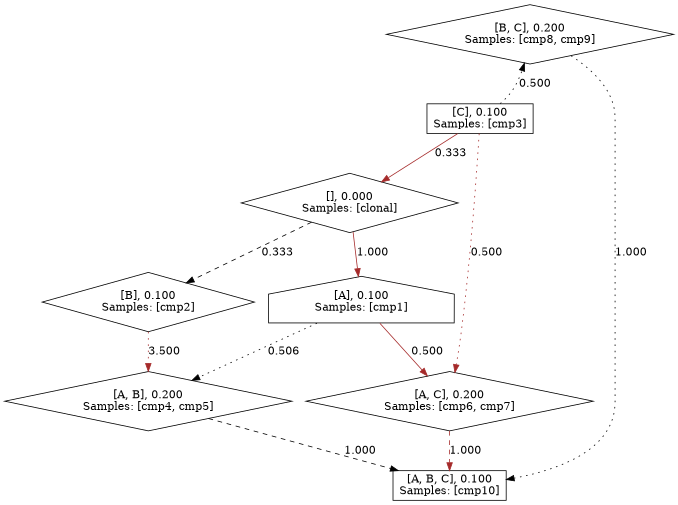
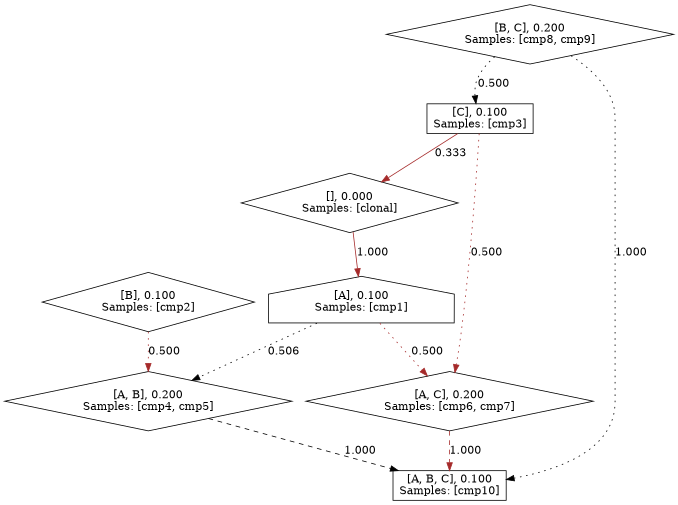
(513, 89) -> (480, 74)
(252, 251) -> none
(401, 347) -> (401, 347)
(164, 352) -> (164, 352)
